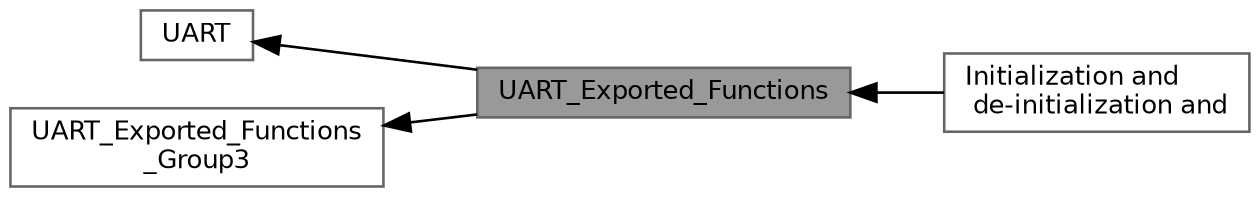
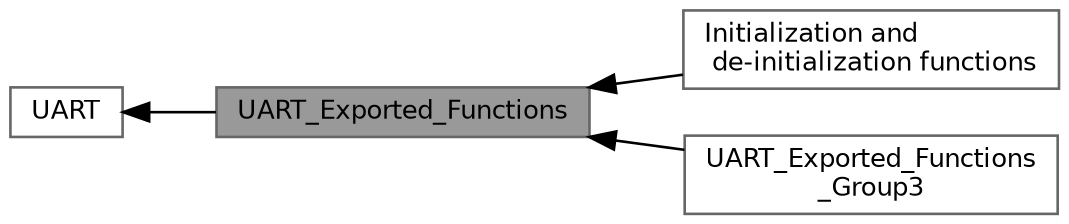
(1097, 93) -> (871, 50)
(444, 118) -> (650, 145)
